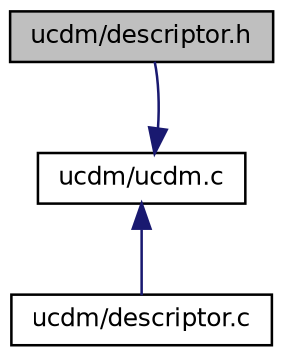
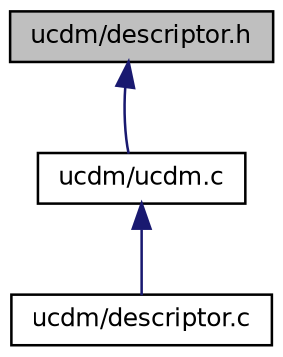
(158, 95) -> (125, 120)
